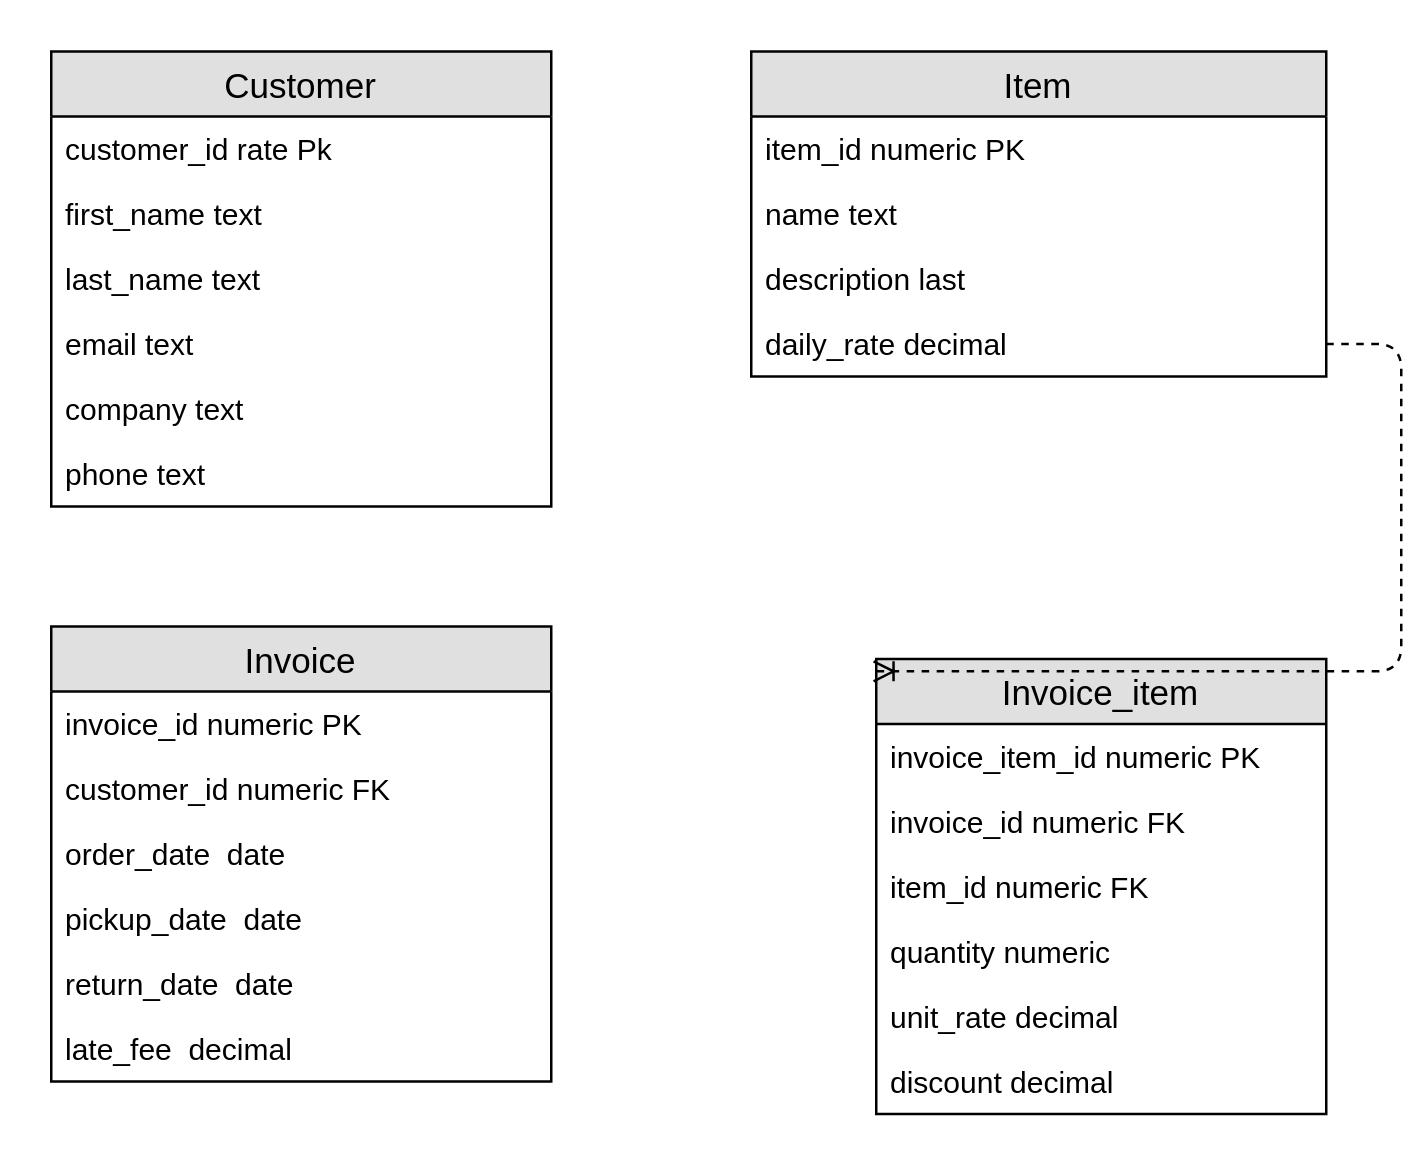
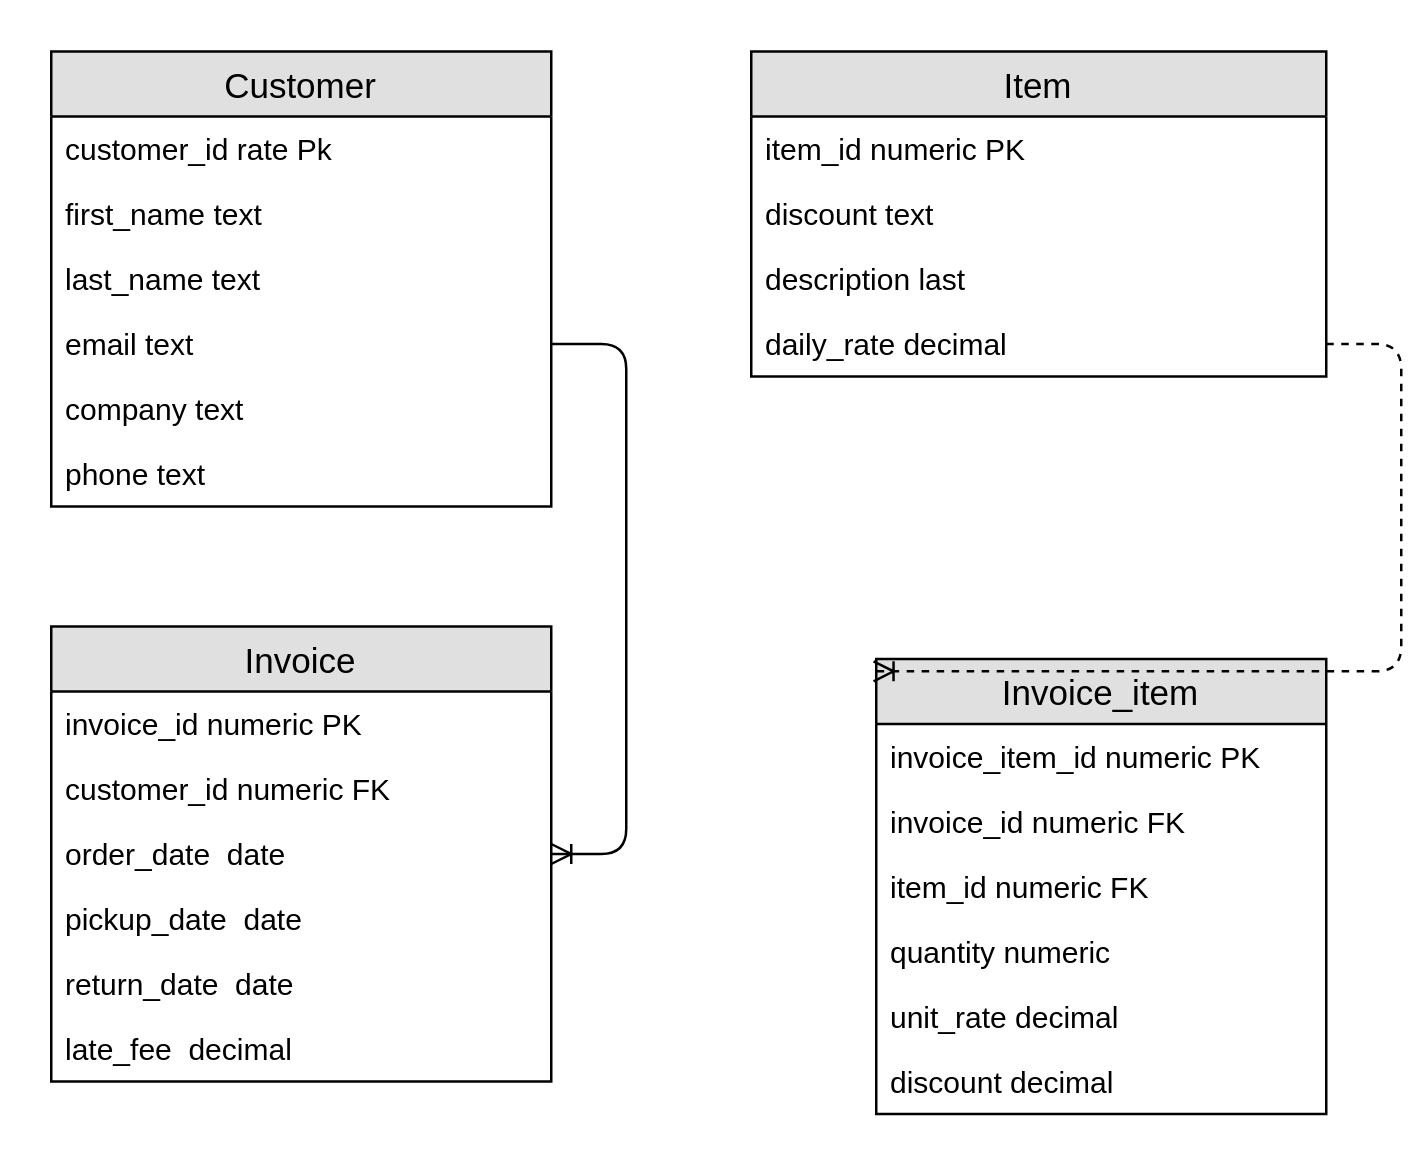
(837, 215) -> (866, 215)
none -> (626, 599)
